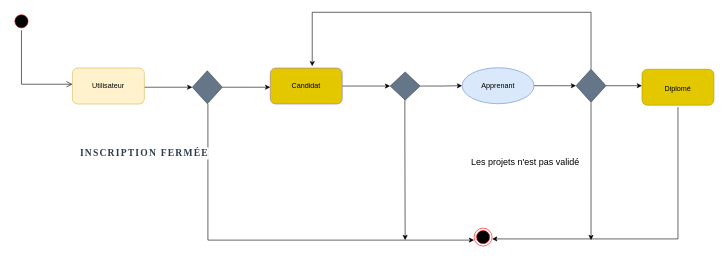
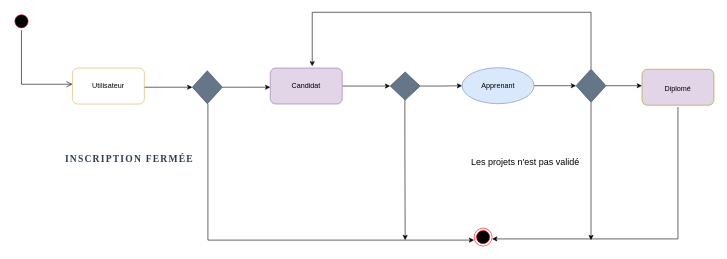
(108, 86) -> (108, 86)
(306, 86) -> (306, 86)
(678, 87) -> (678, 87)
(144, 162) -> (129, 168)
